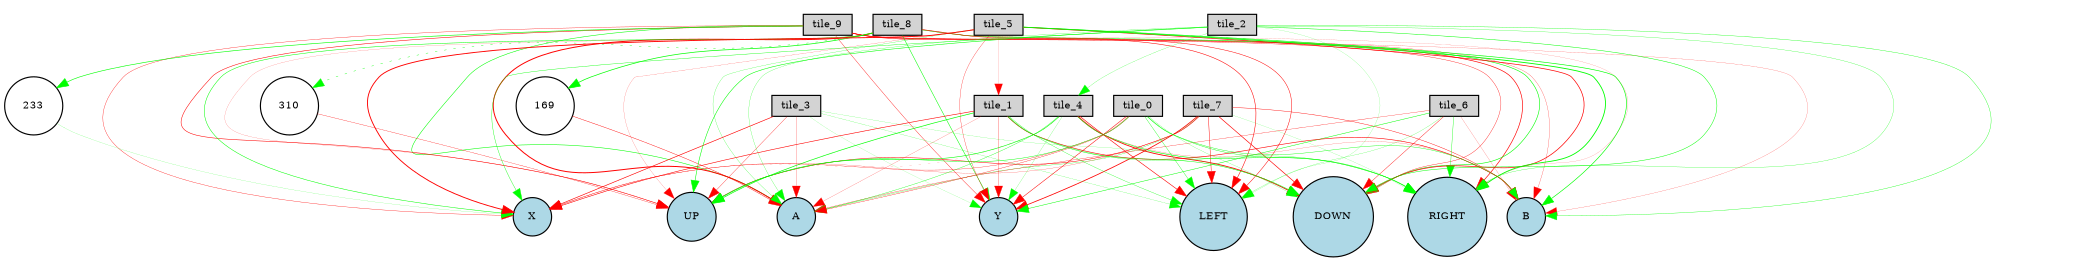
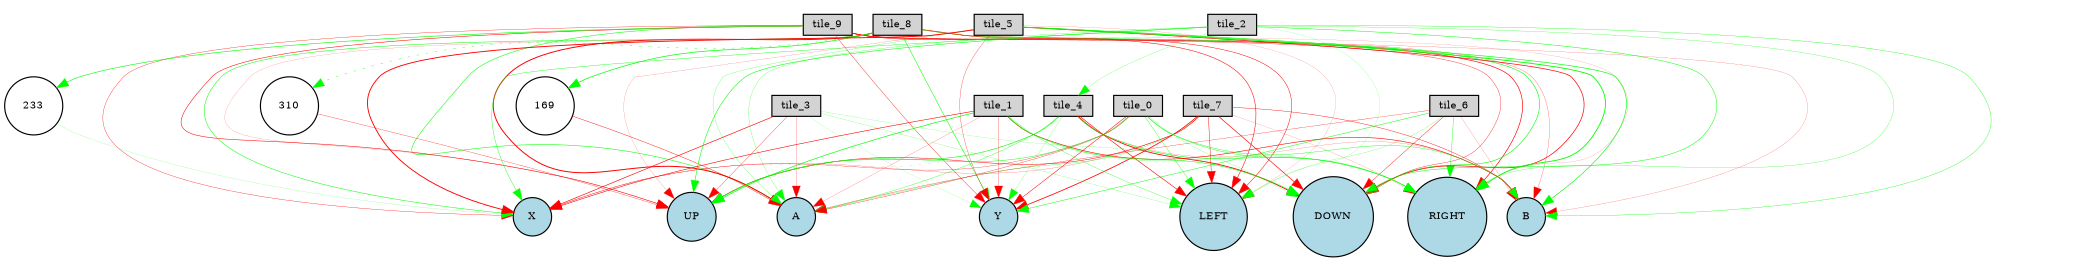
(999, 59) -> (1278, 52)
(1320, 148) -> (1320, 148)
